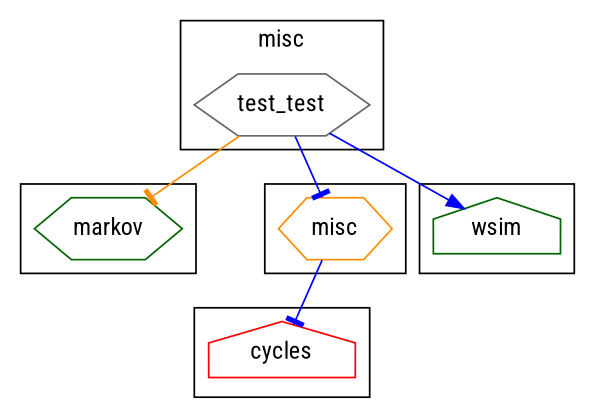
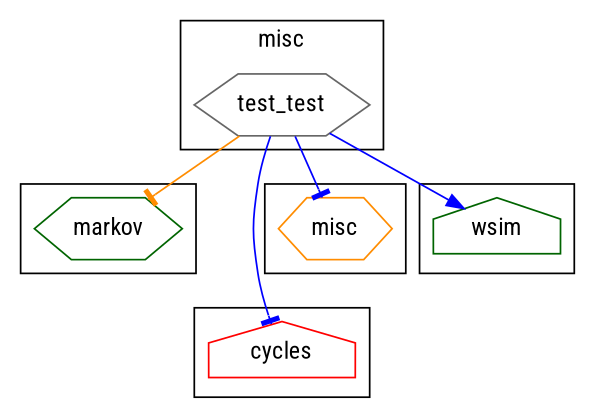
(310, 288) -> (254, 226)
